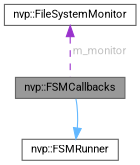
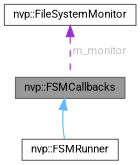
(78, 113) -> (63, 125)
